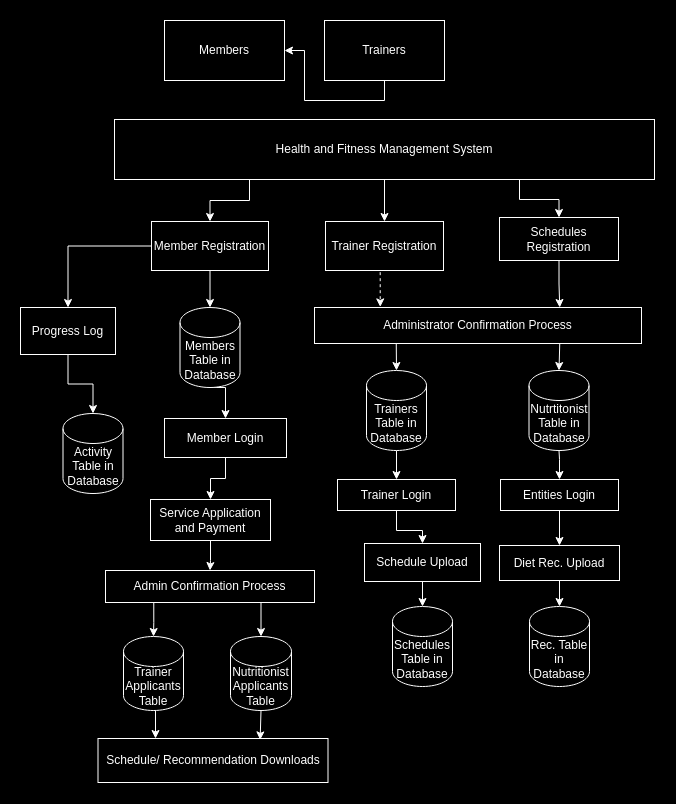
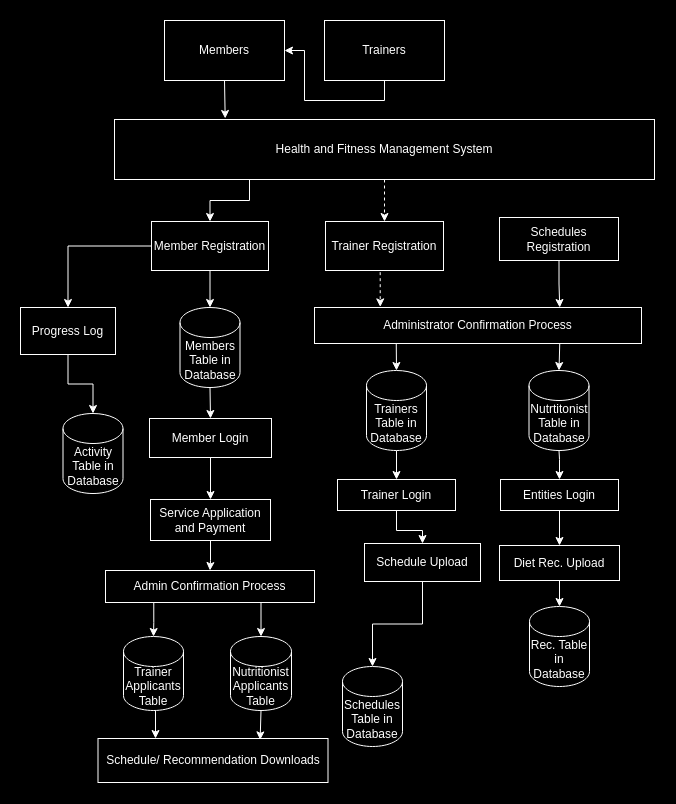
none -> (225, 96)
(385, 197) -> (385, 197)
(535, 200) -> none
(226, 438) -> (211, 438)
(423, 647) -> (373, 707)
